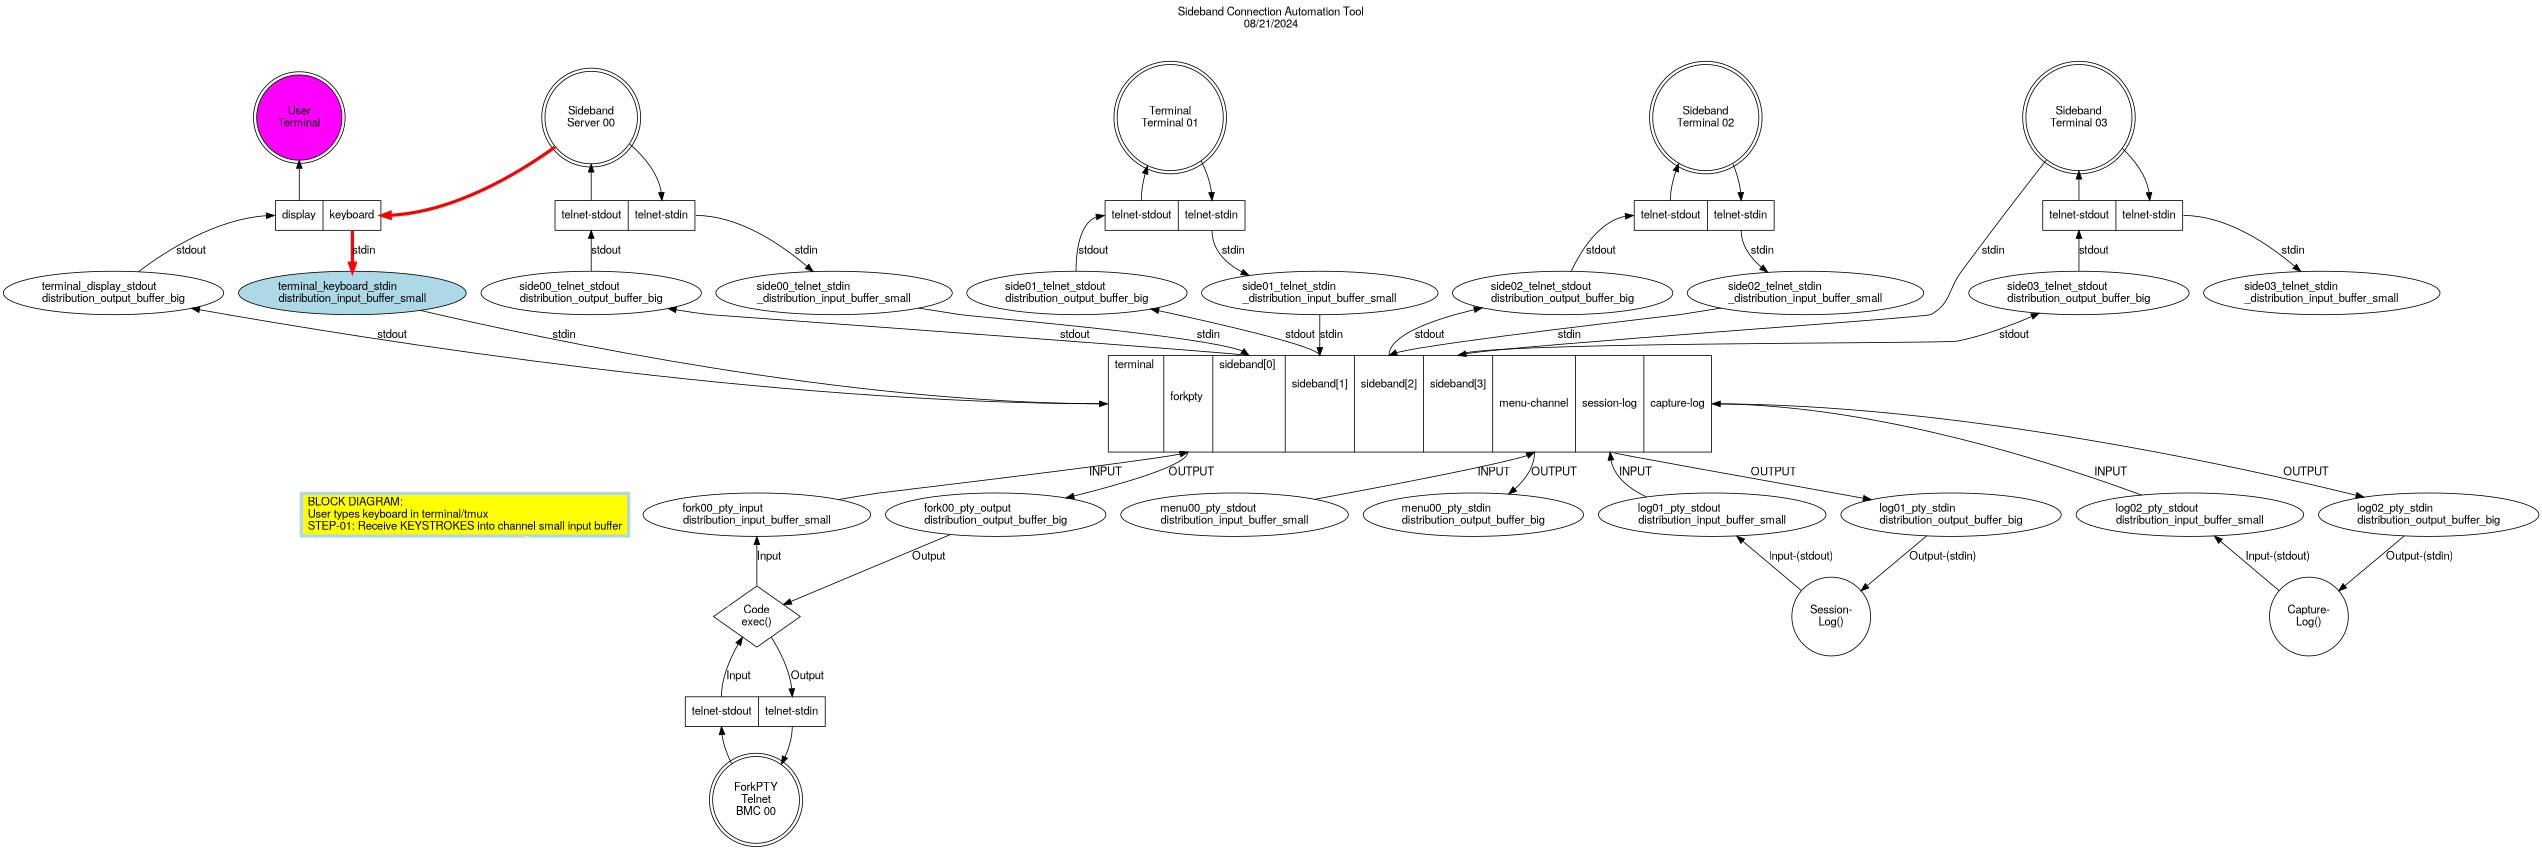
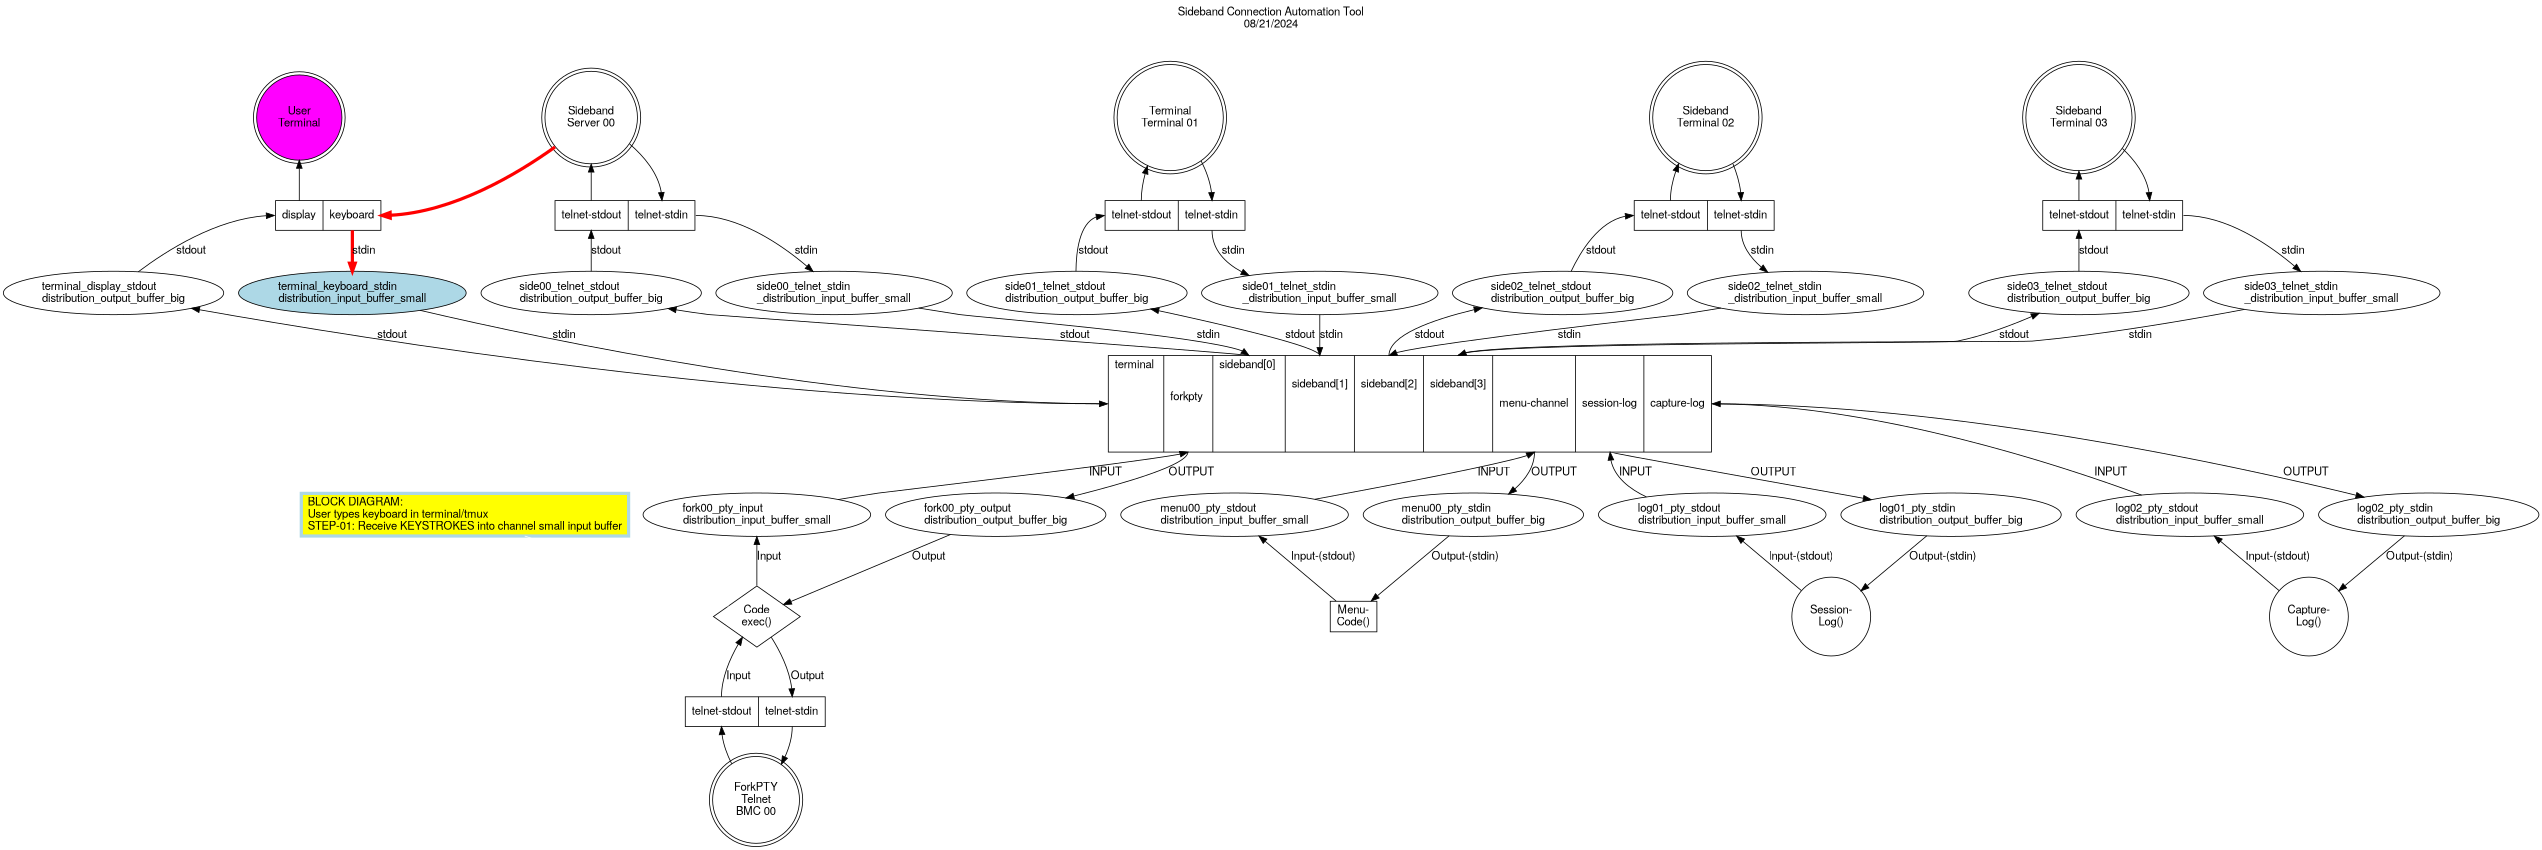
(1795, 326) -> (1993, 342)
none -> (1354, 617)
